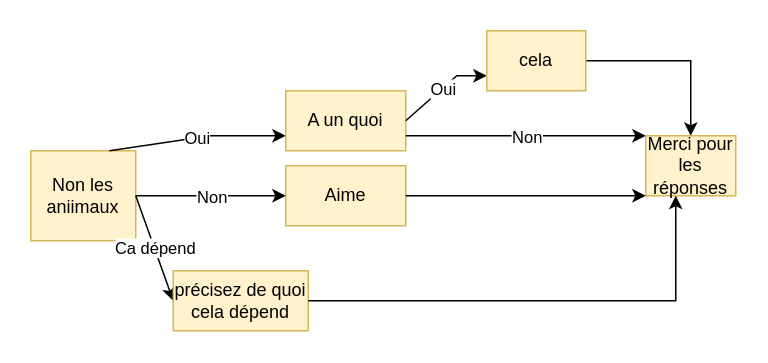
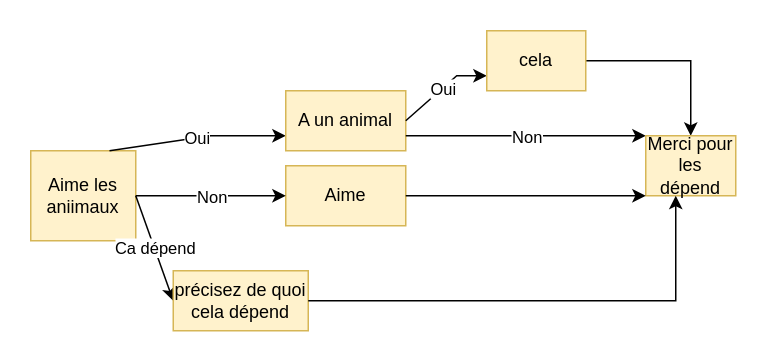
(346, 121) -> (346, 121)
(691, 166) -> (691, 166)
(83, 196) -> (83, 196)
